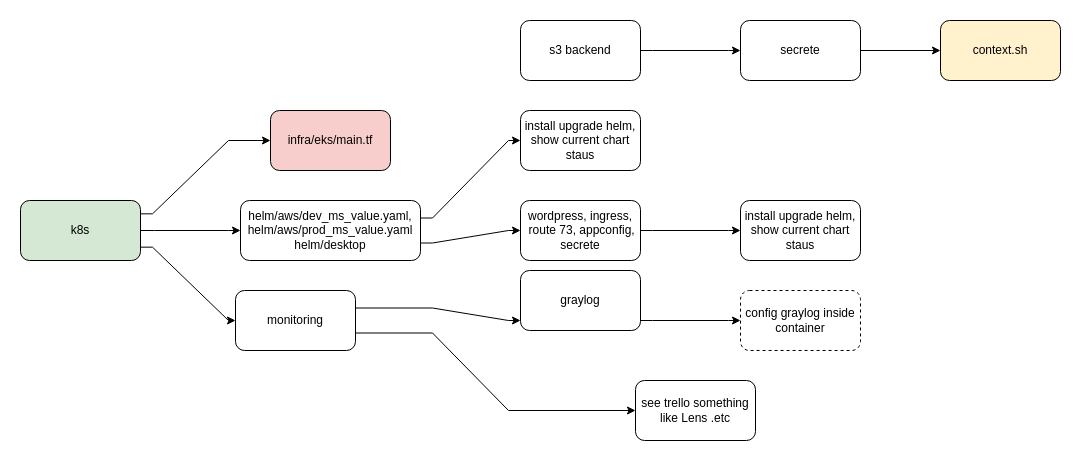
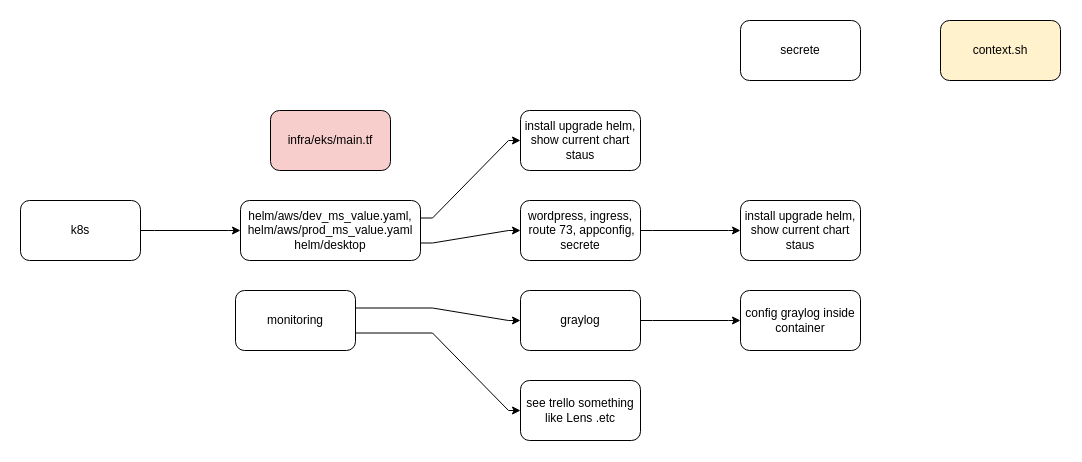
(581, 51) -> none
(687, 51) -> none
(897, 51) -> none
(199, 169) -> none
(81, 231) -> (81, 231)
(187, 280) -> none
(581, 301) -> (581, 321)
(801, 321) -> (801, 321)
(696, 411) -> (581, 411)
